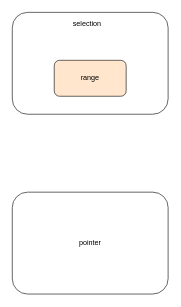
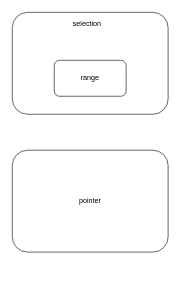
(90, 78) -> (90, 78)
(90, 243) -> (90, 201)
